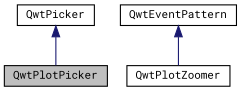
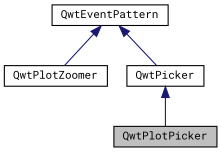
none -> (142, 50)
